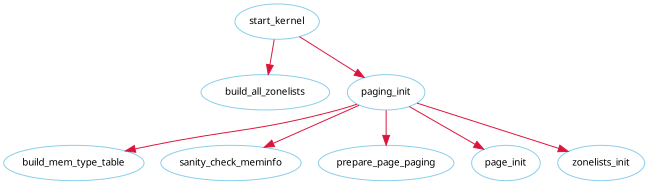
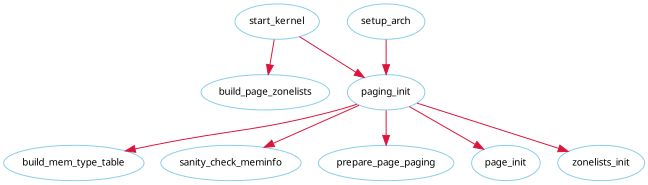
none -> (386, 22)
(265, 92) -> (265, 92)
